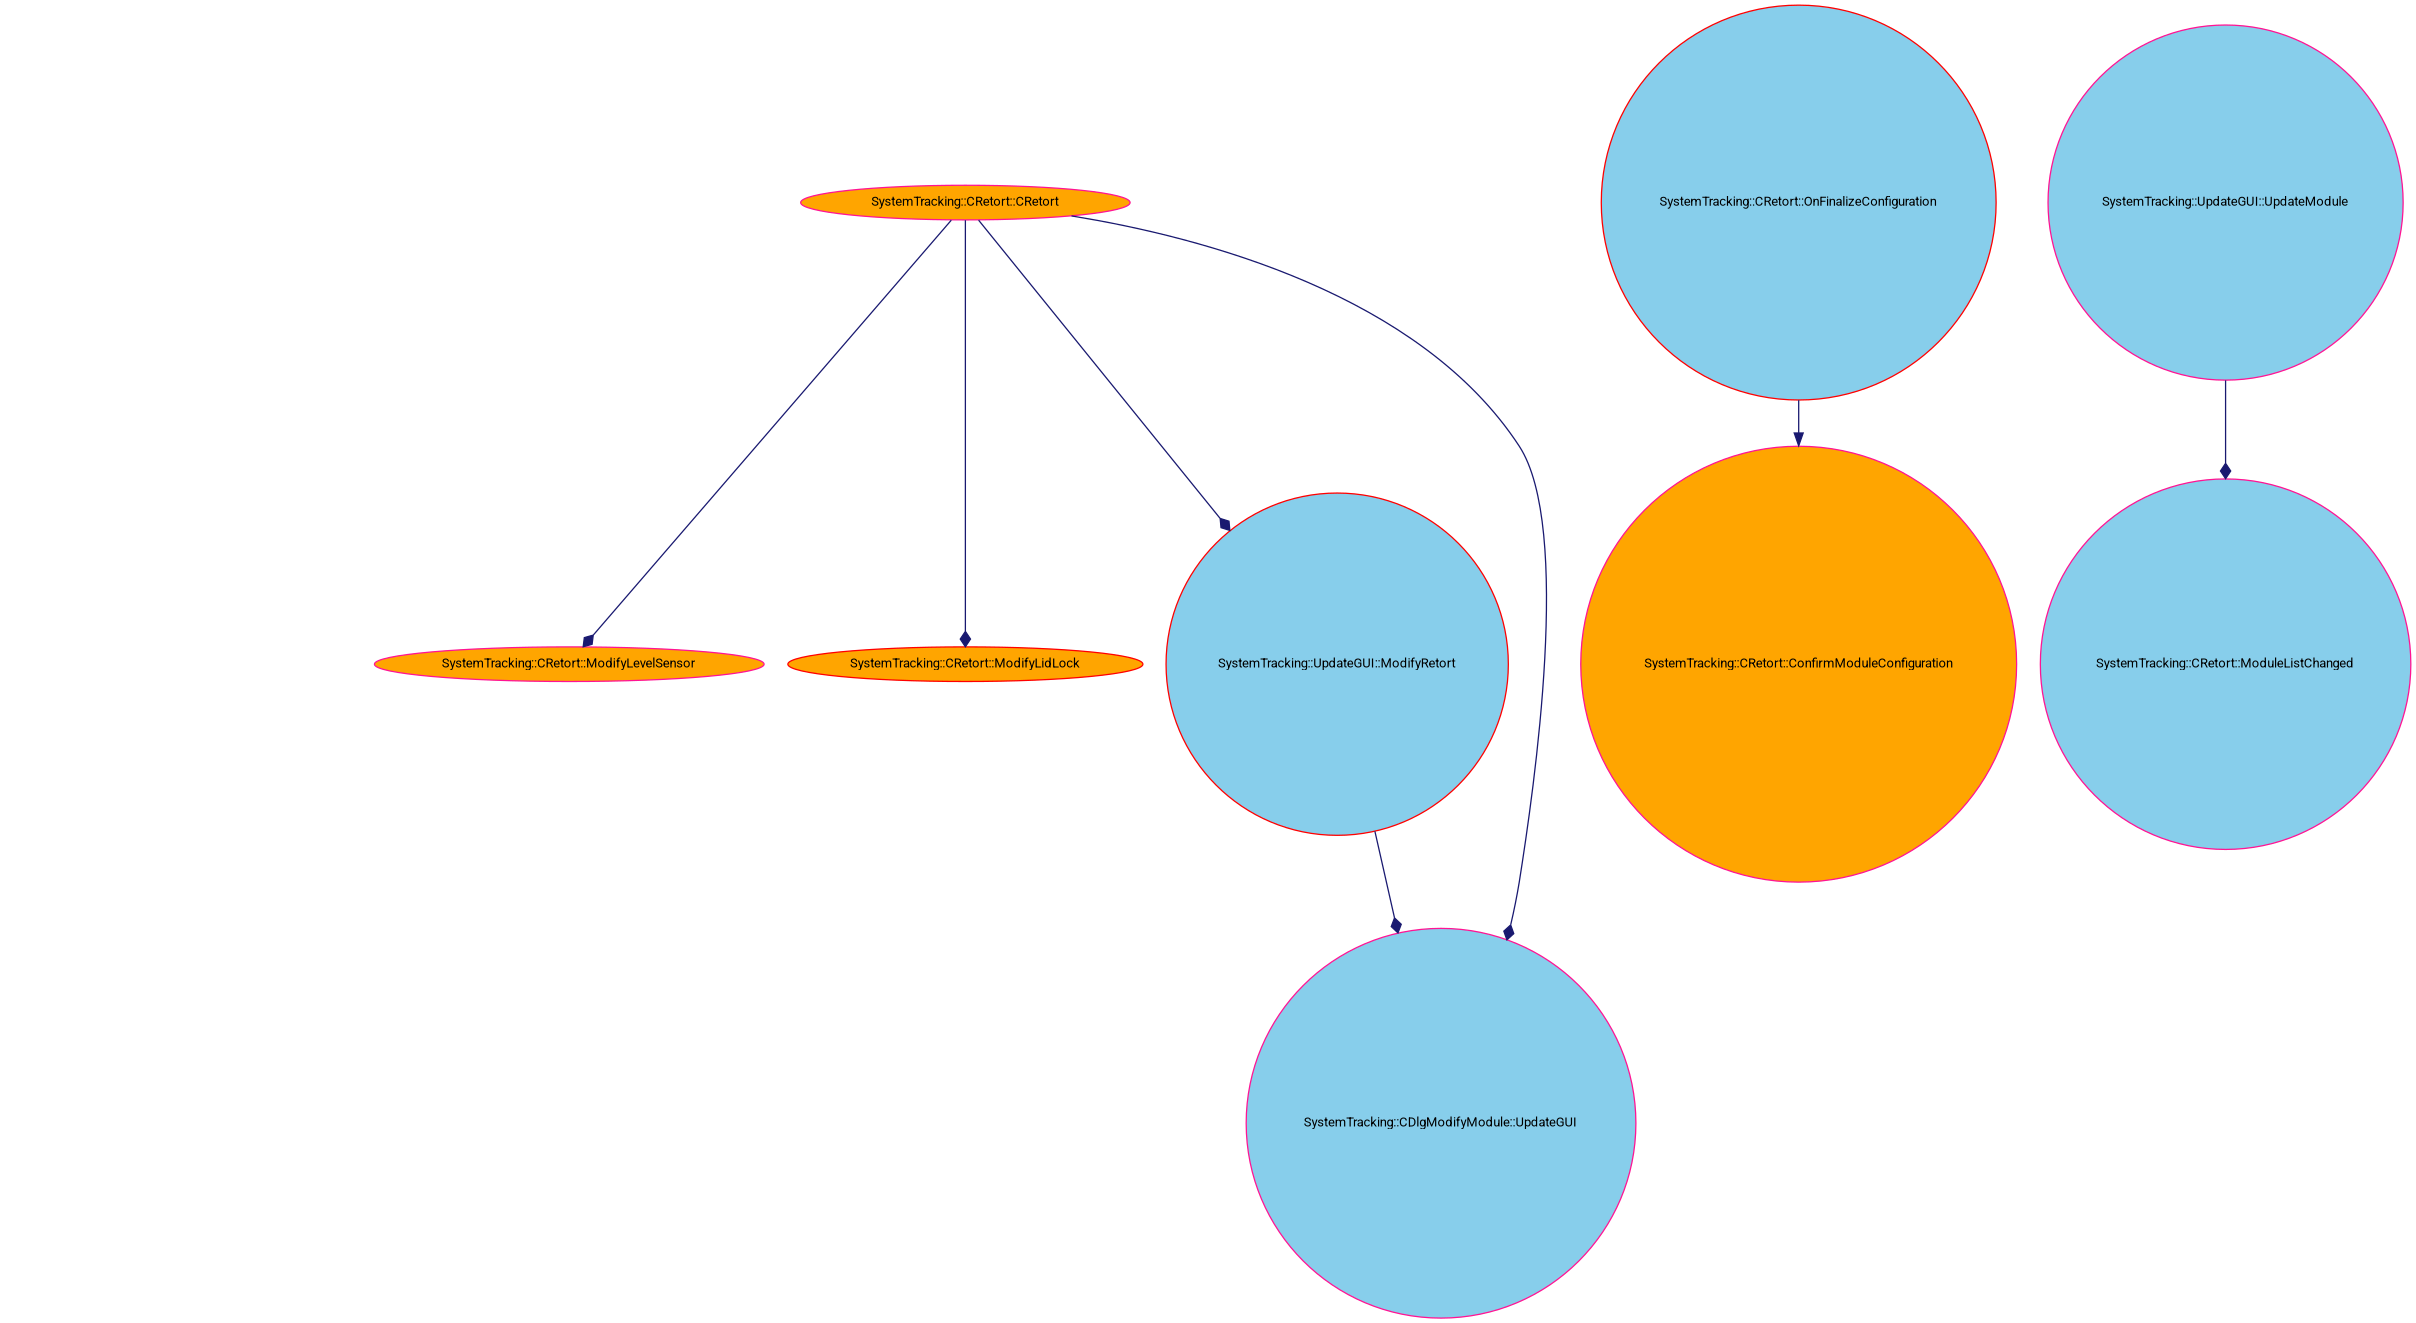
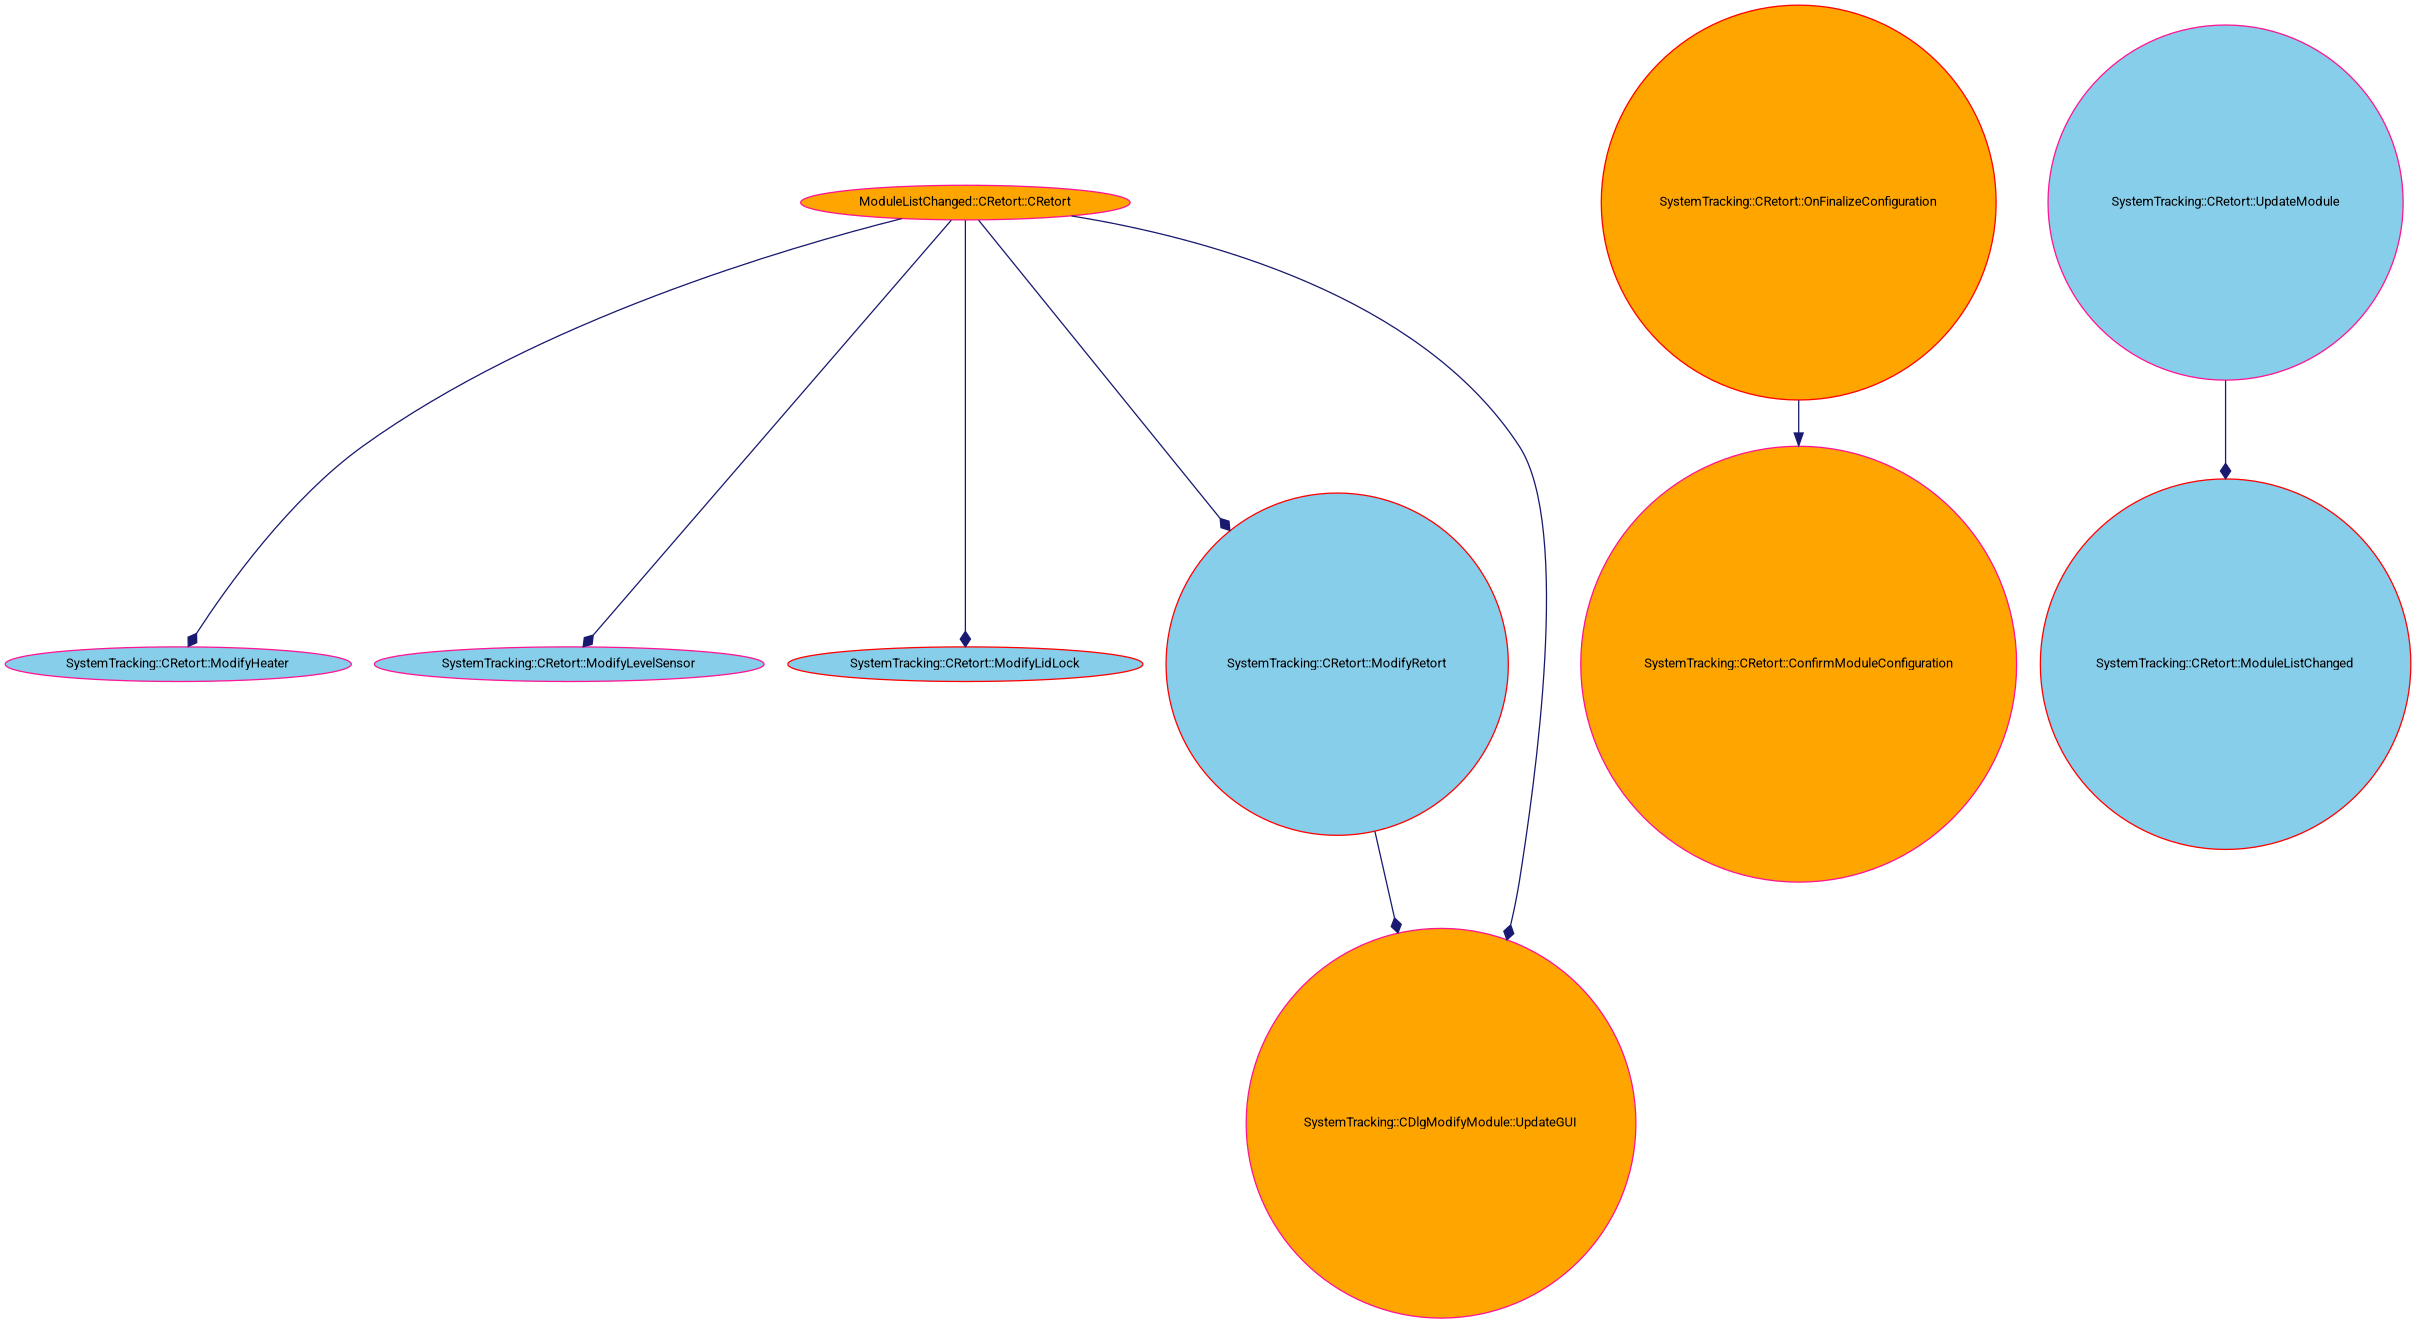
(965, 203) -> (965, 203)
(1799, 203) -> (1799, 203)
(2226, 203) -> (2226, 203)
none -> (178, 664)
(569, 664) -> (569, 664)
(965, 664) -> (965, 664)
(1337, 664) -> (1337, 664)
(2226, 664) -> (2226, 664)
(1441, 1123) -> (1441, 1123)
